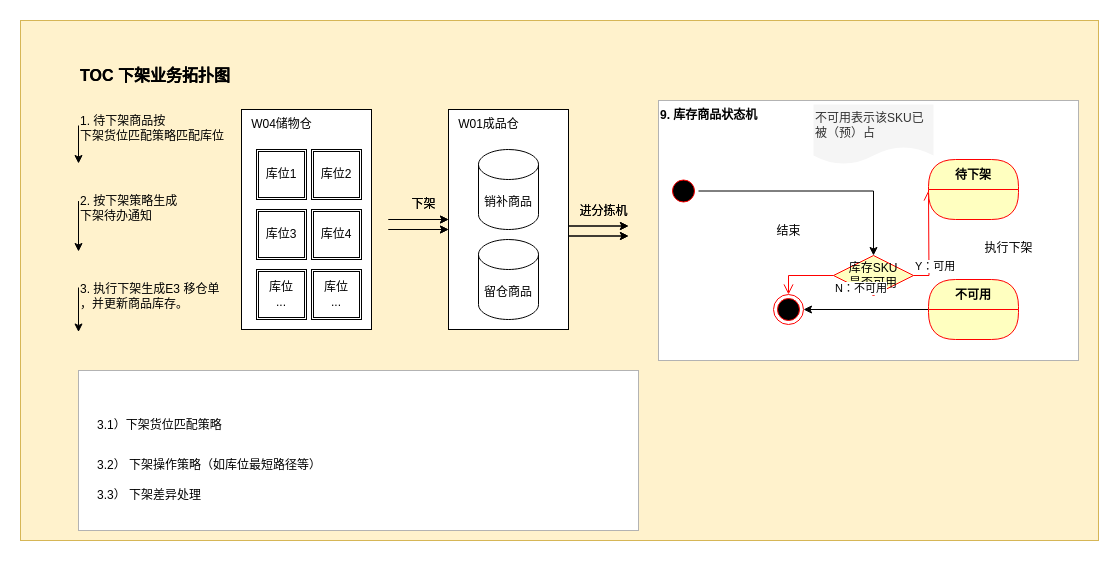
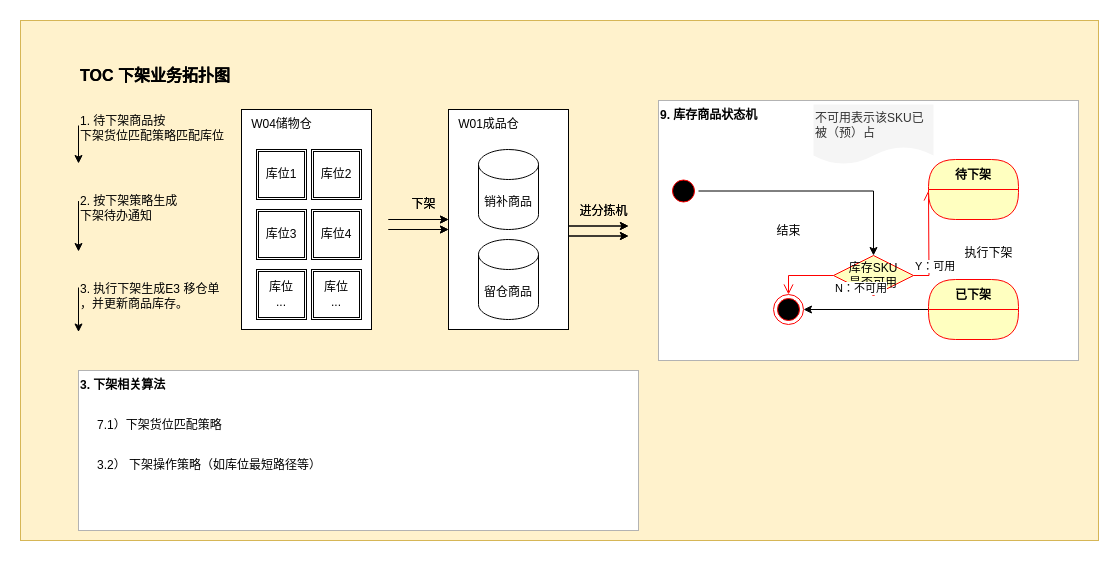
(1009, 249) -> (989, 254)
(973, 295) -> (973, 295)
none -> (134, 386)
(160, 426) -> (160, 426)
(161, 496) -> none
